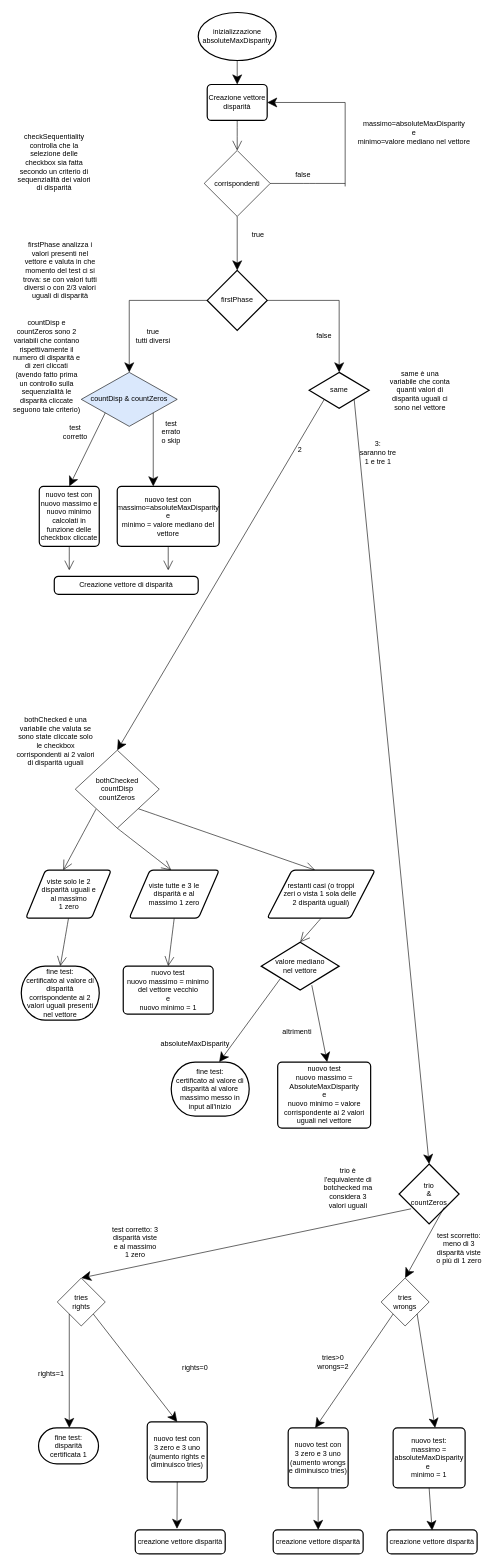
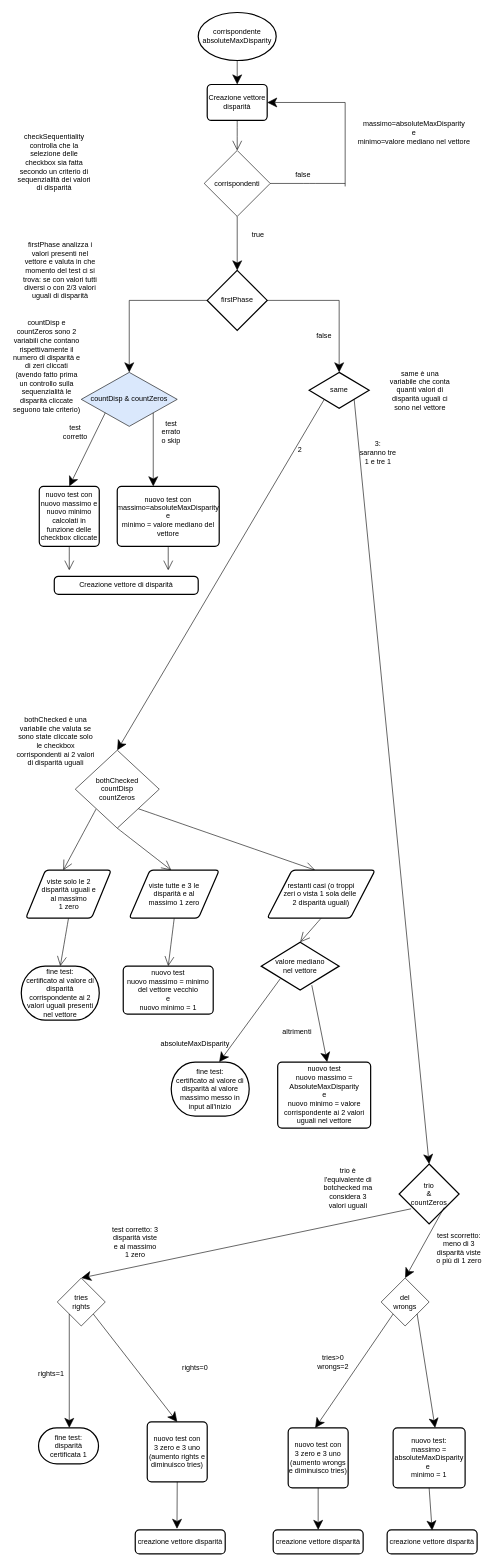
(237, 36) -> (237, 36)
(153, 336) -> none
(405, 1302) -> (405, 1302)
